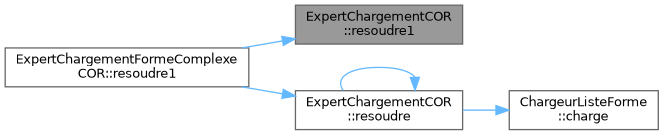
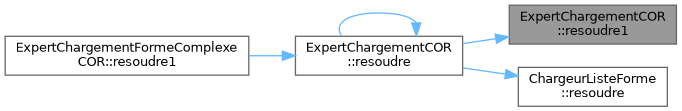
(262, 44) -> (479, 41)
(584, 110) -> (593, 87)
